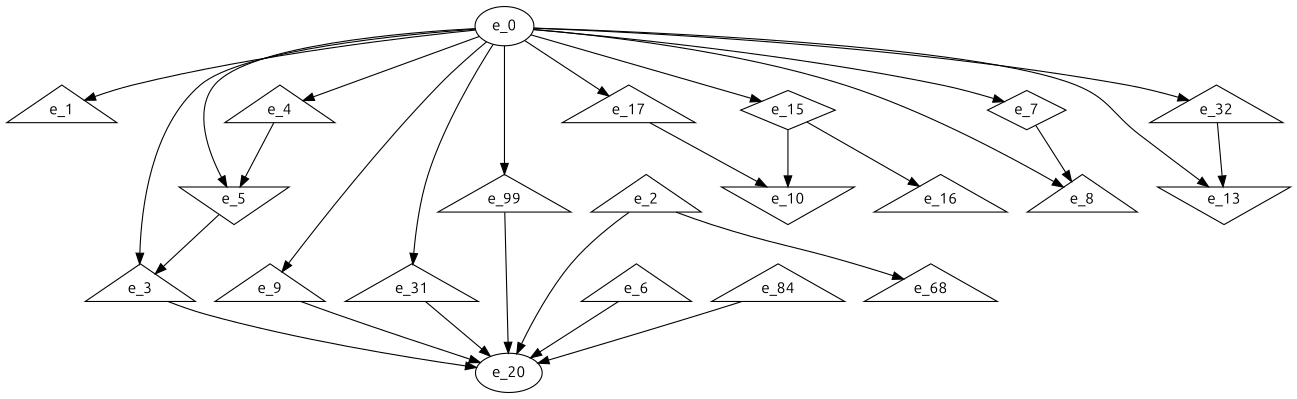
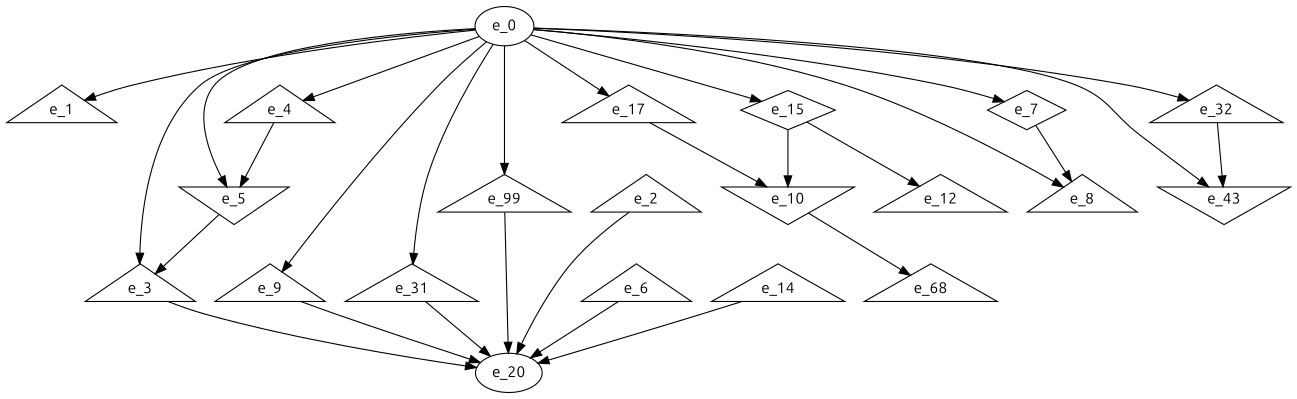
(941, 200) -> (941, 200)
(1224, 200) -> (1224, 200)
(784, 245) -> (855, 241)
(778, 289) -> (778, 289)
